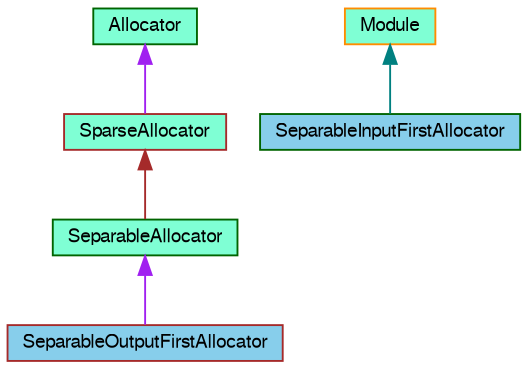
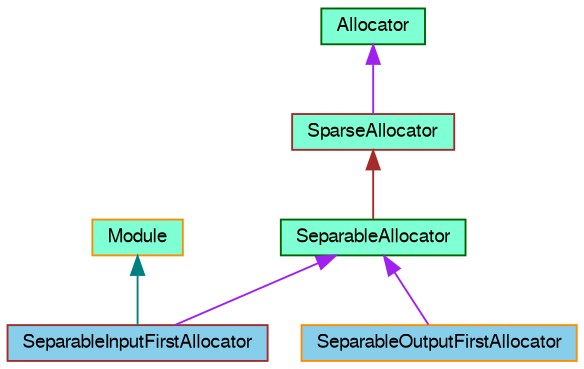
(390, 132) -> (138, 343)
none -> (246, 294)
(145, 343) -> (439, 343)
